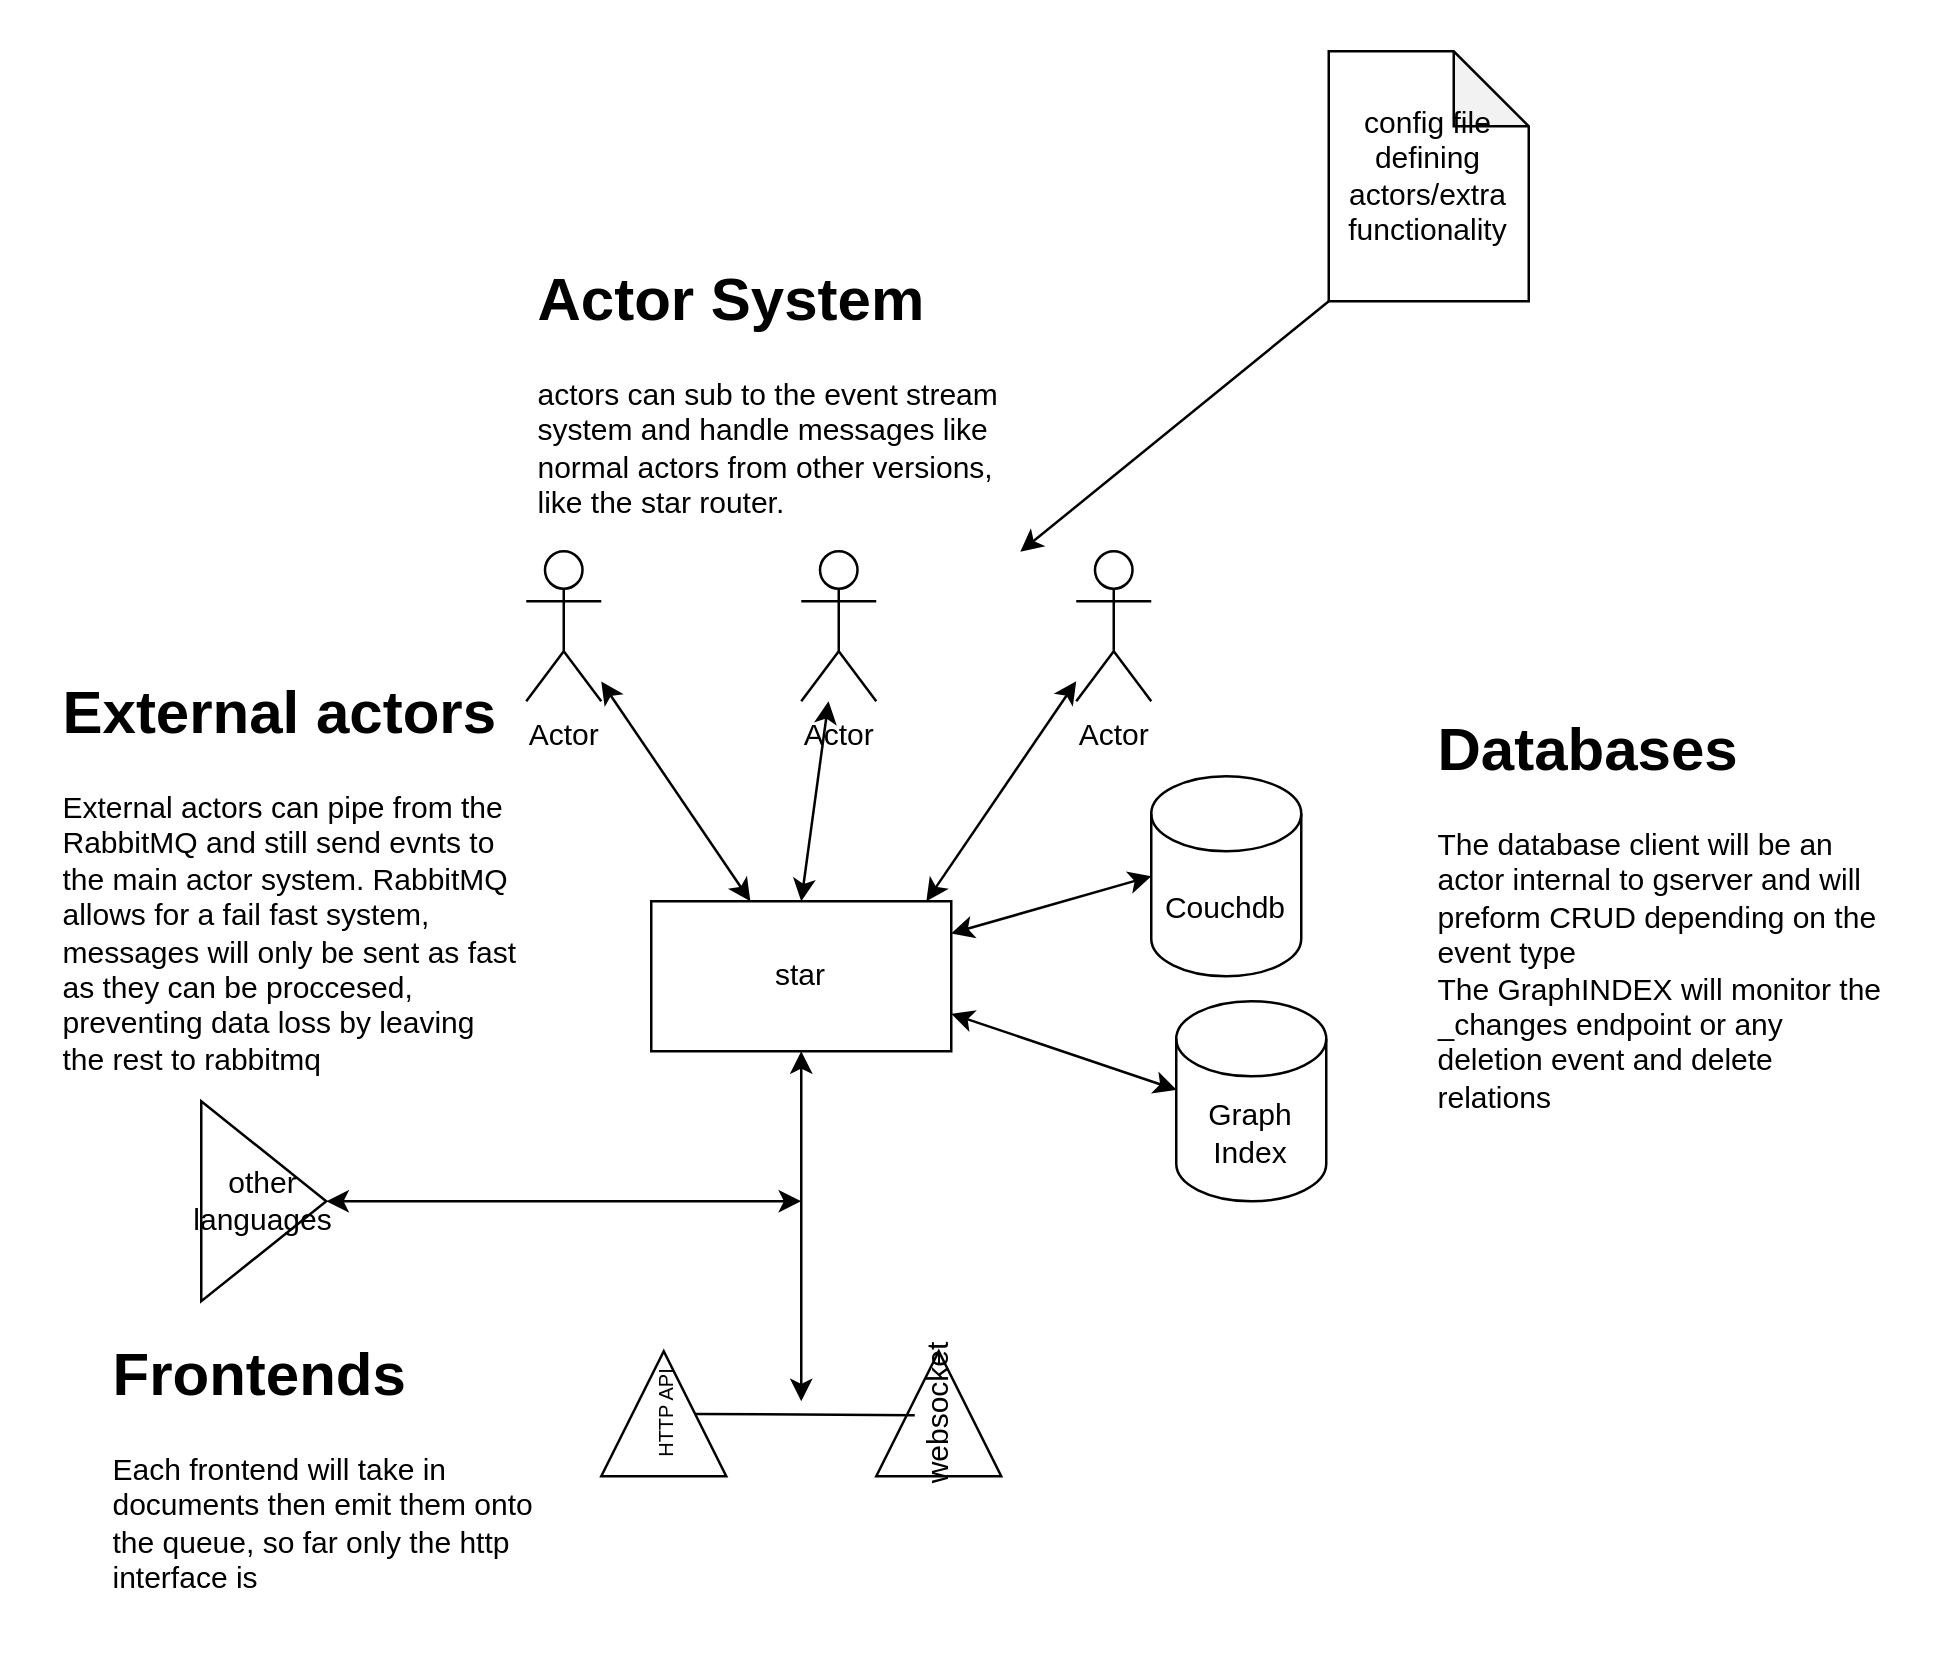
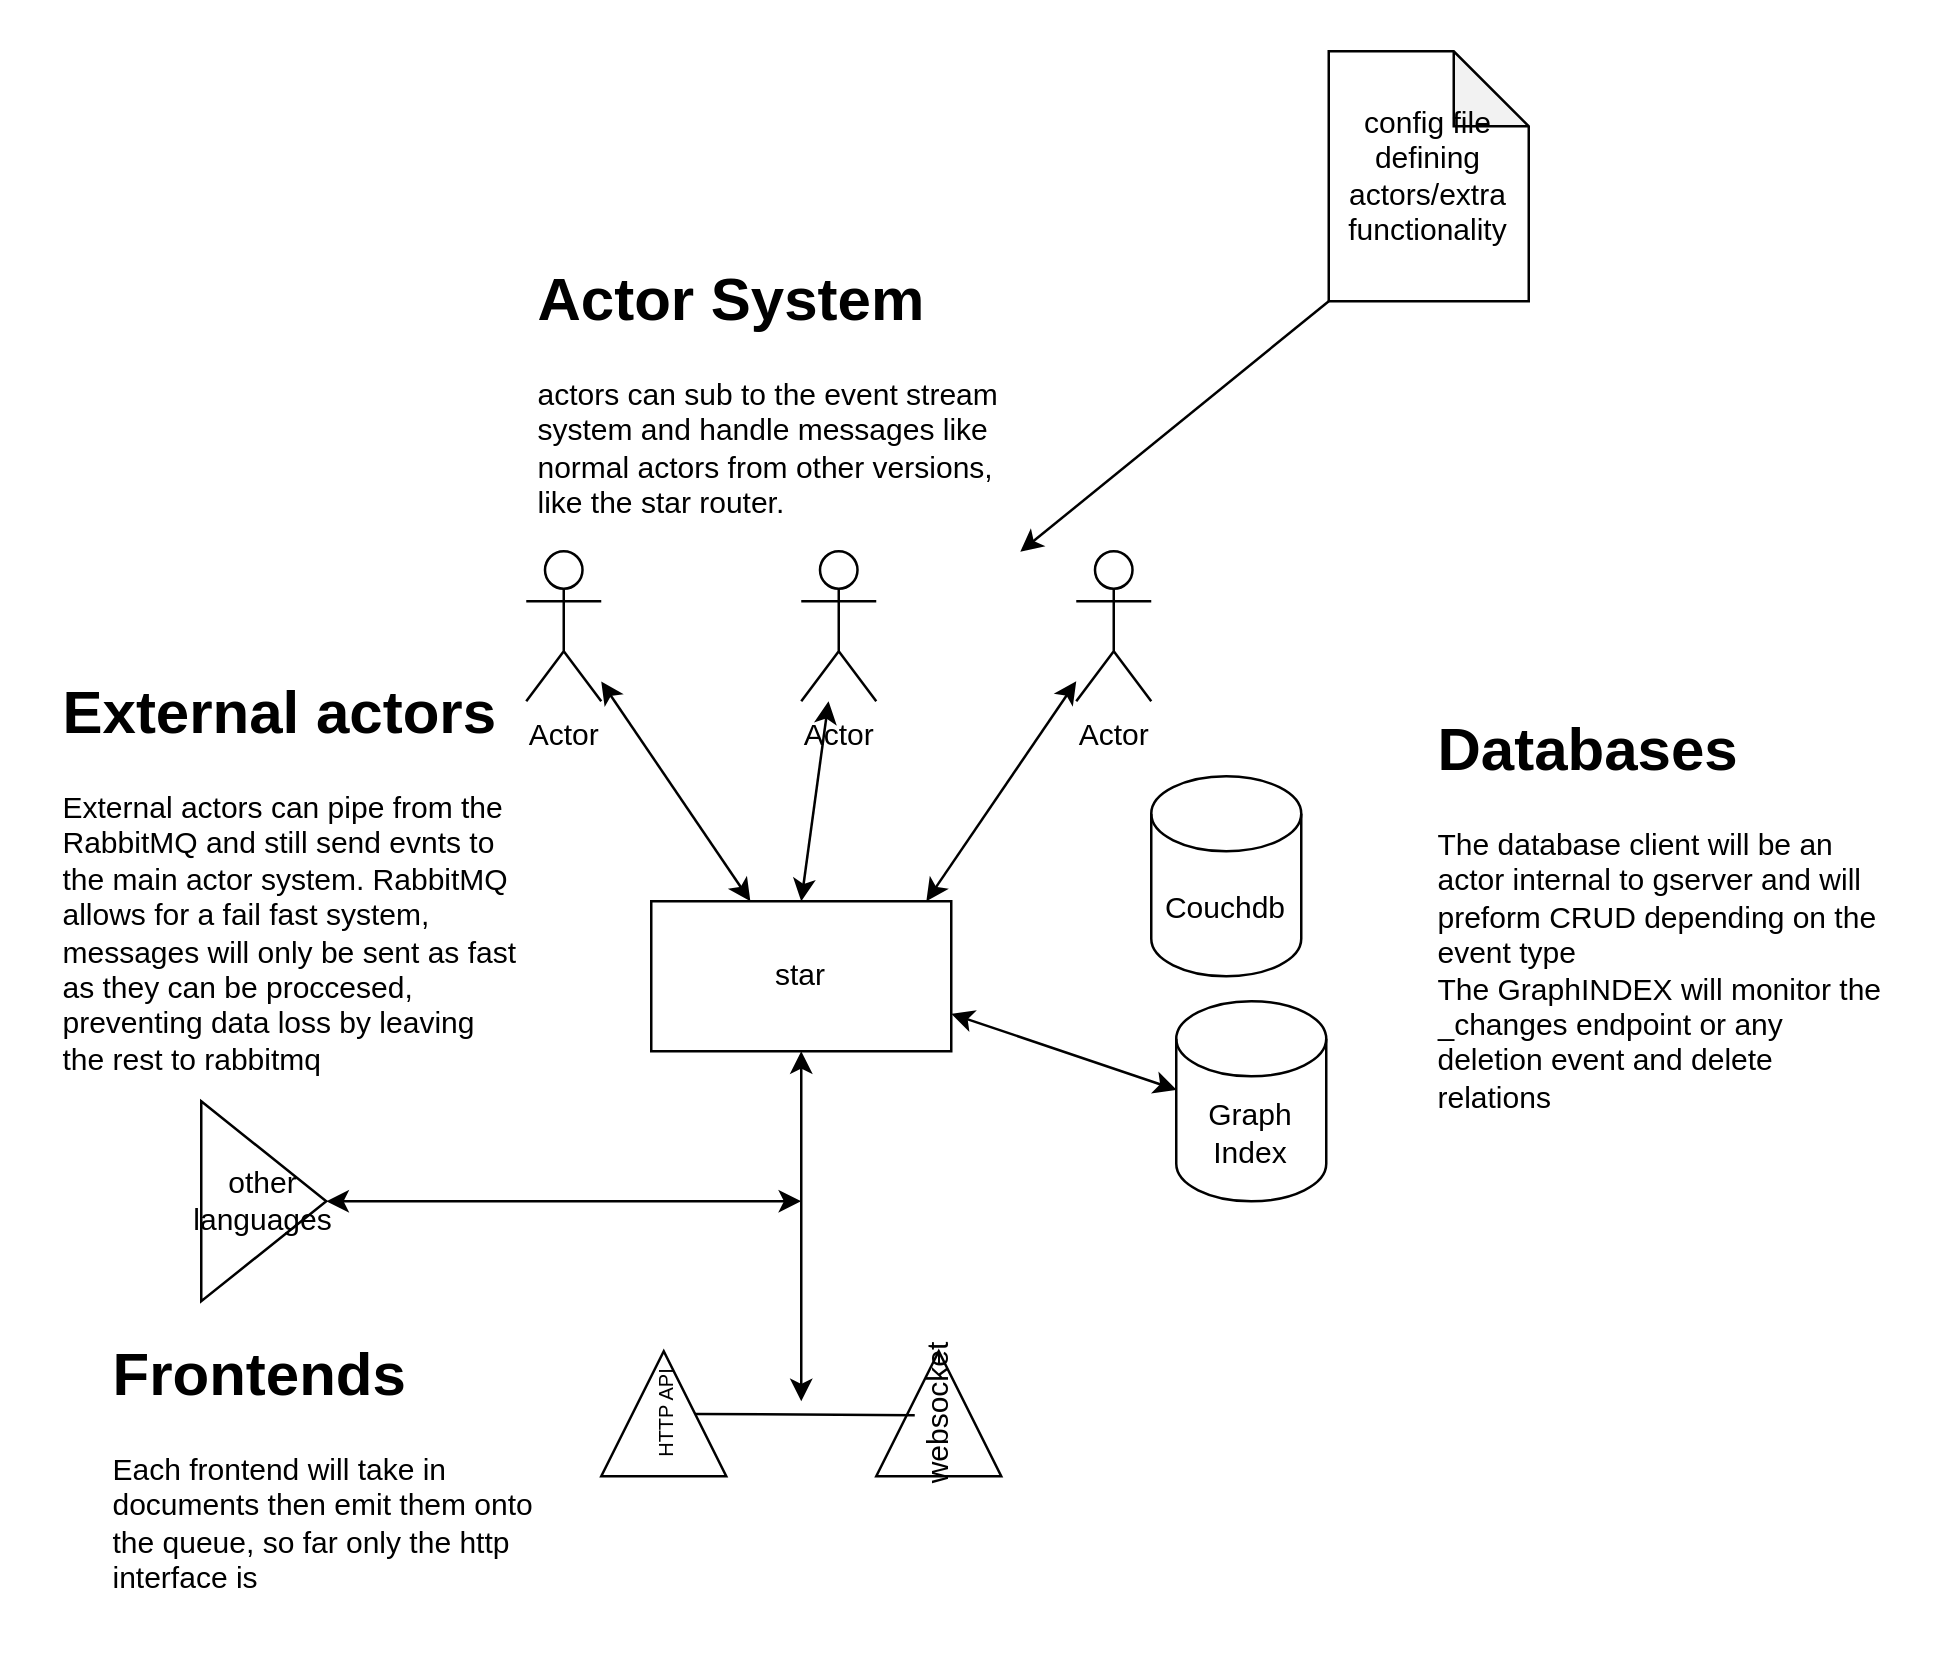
(1051, 905) -> none
